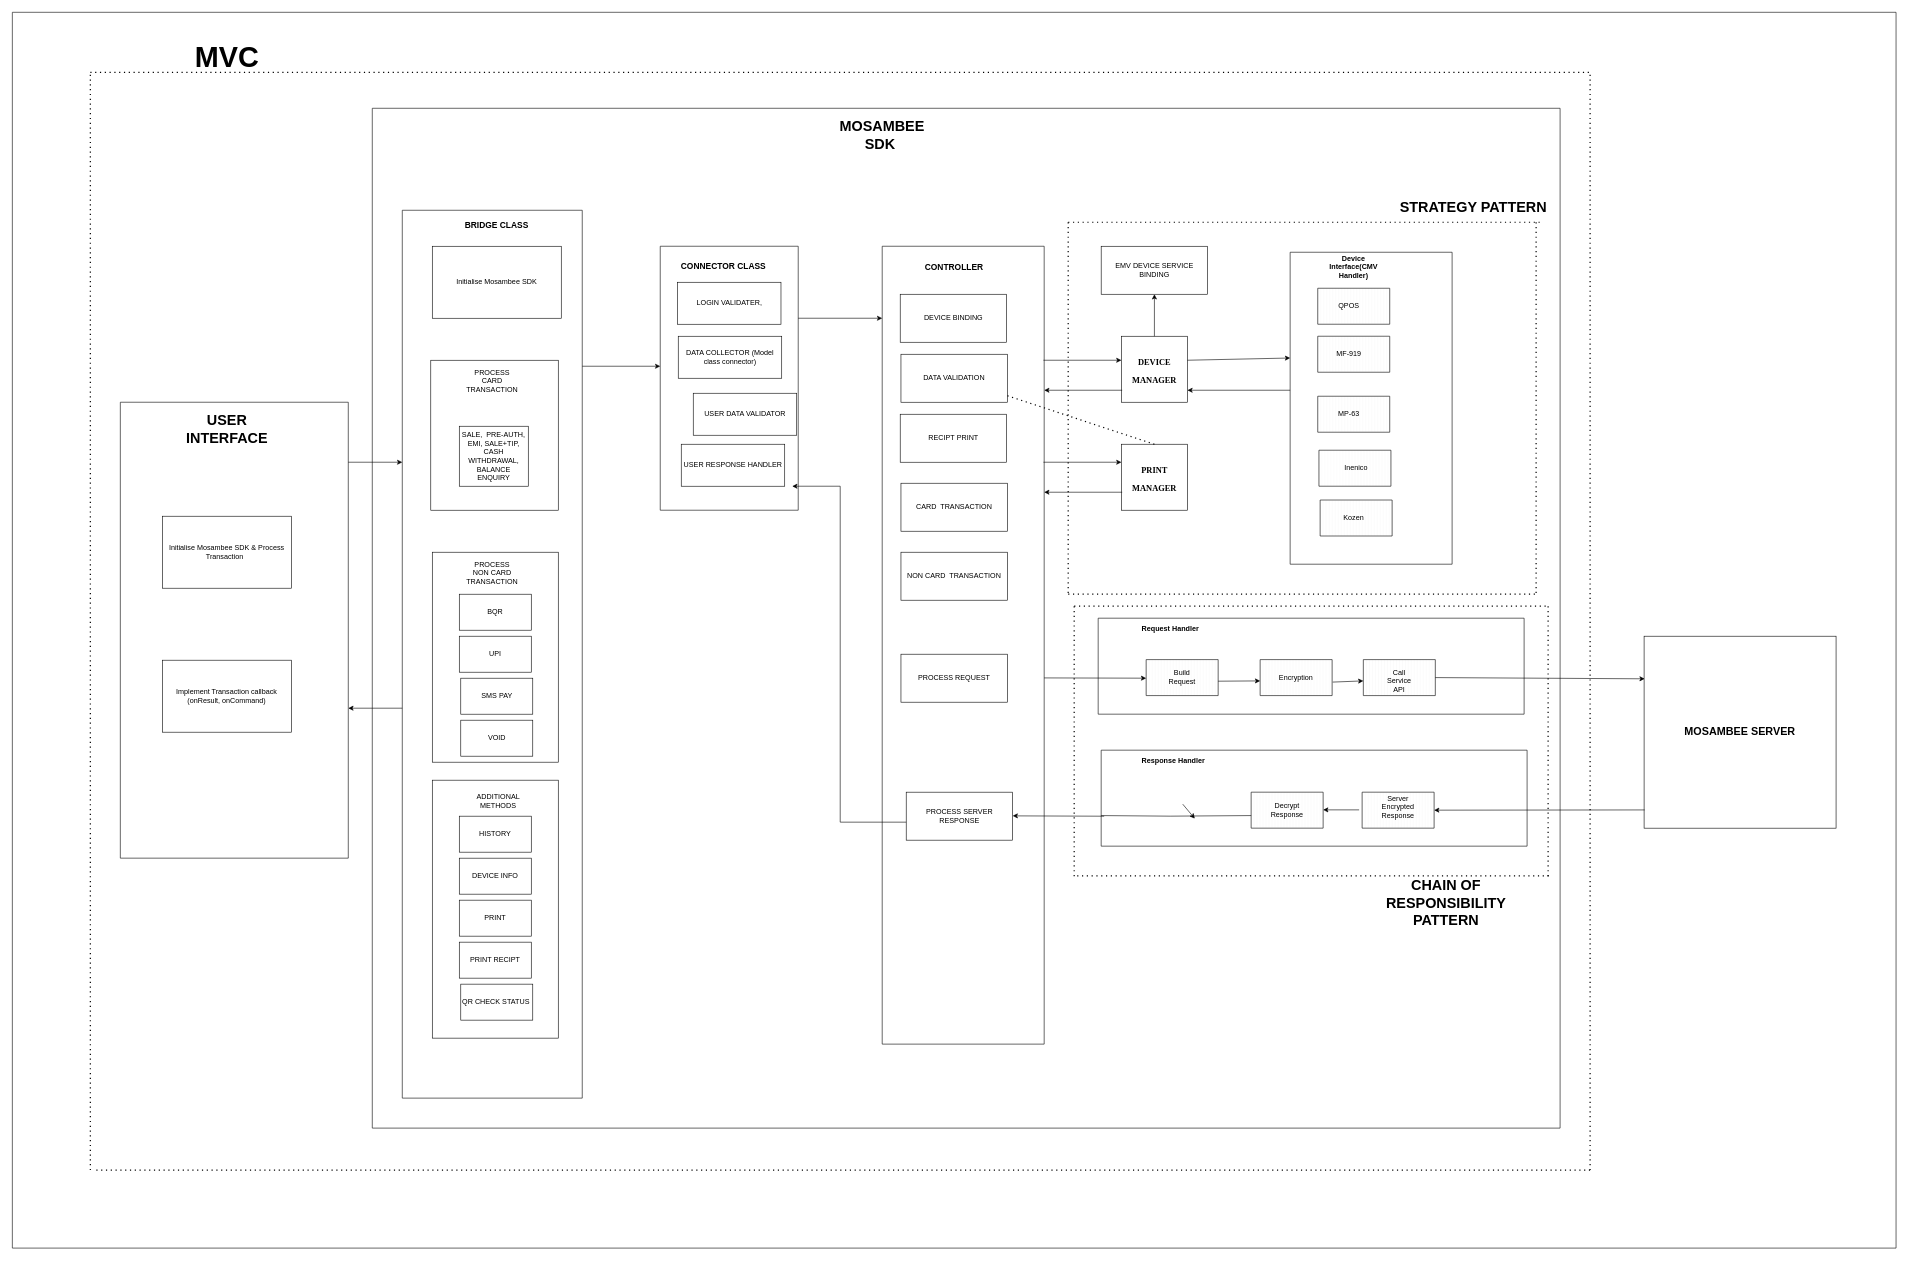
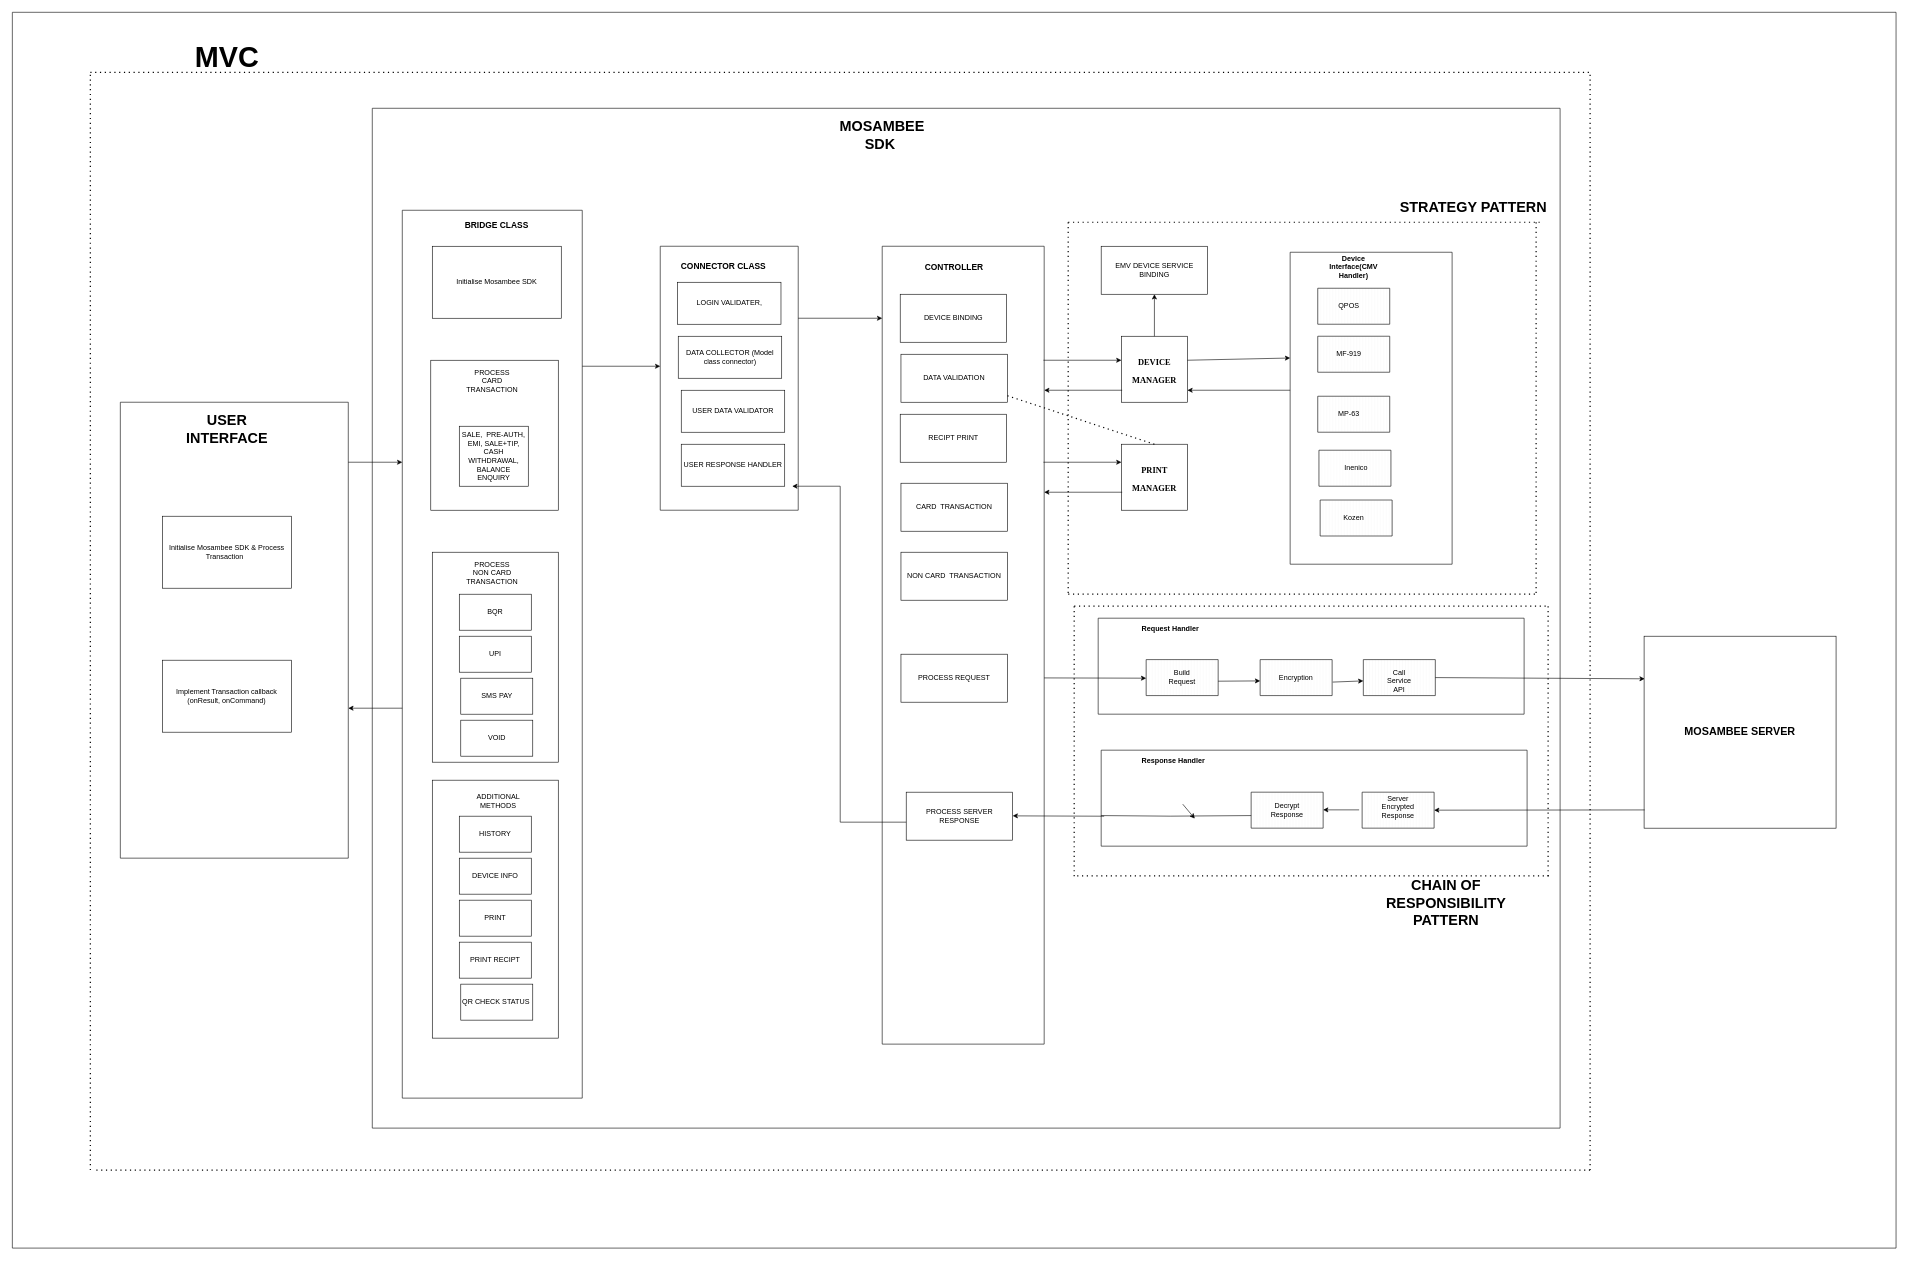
(745, 414) -> (733, 411)
